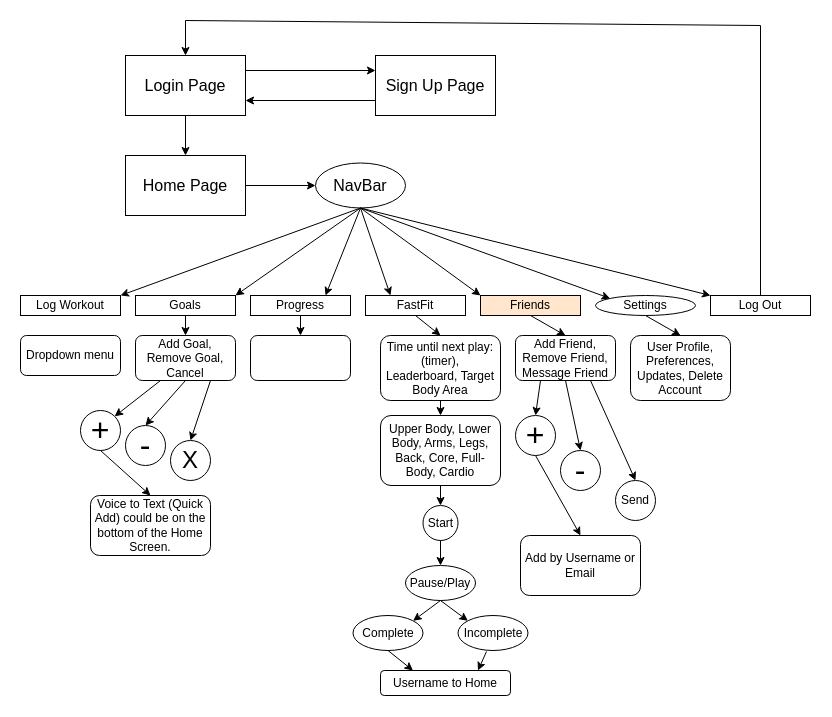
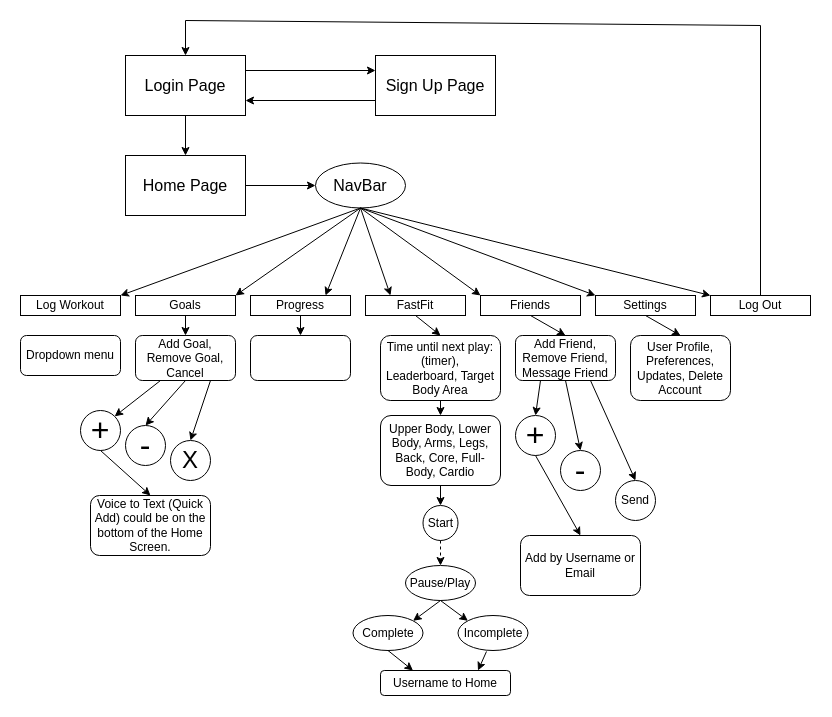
(531, 306) -> (531, 306)
(646, 306) -> (646, 306)
(441, 550) -> (441, 550)
